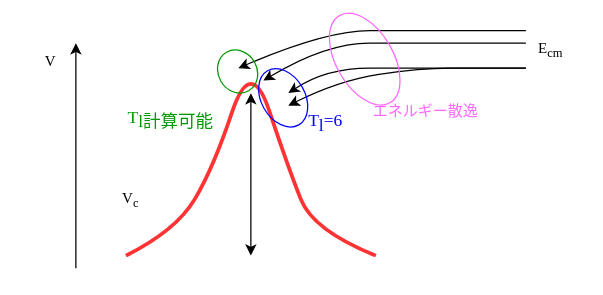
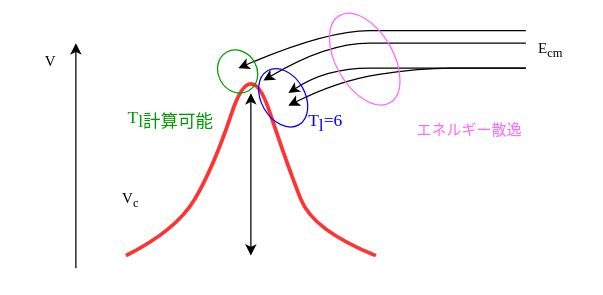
(426, 112) -> (469, 131)
